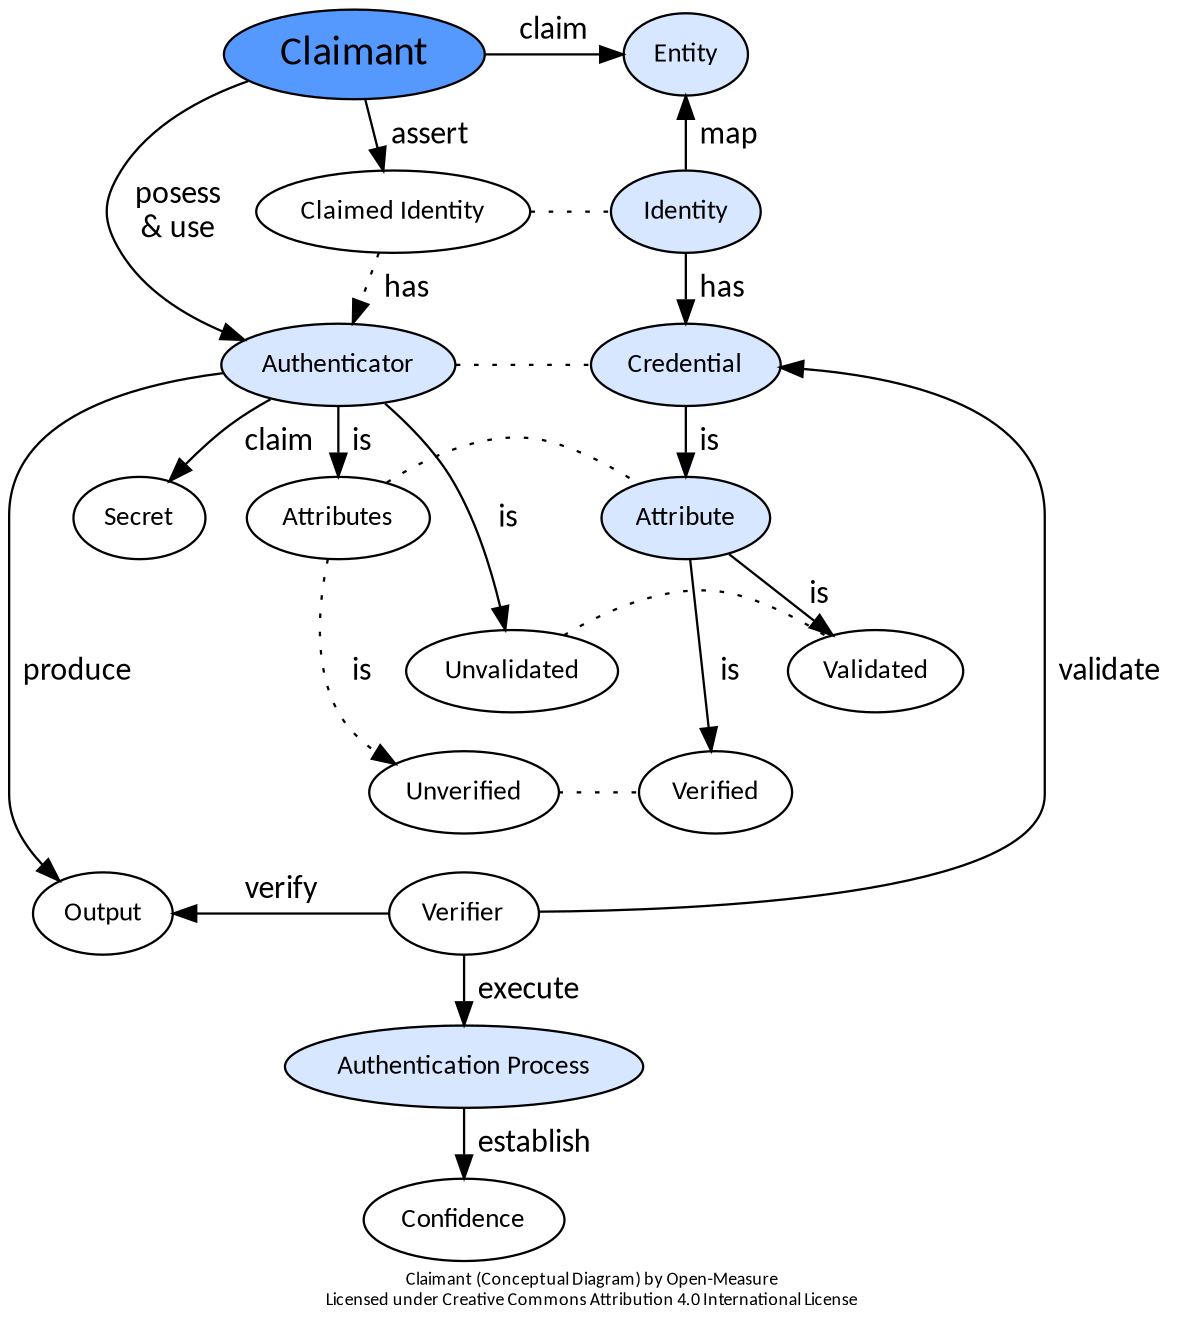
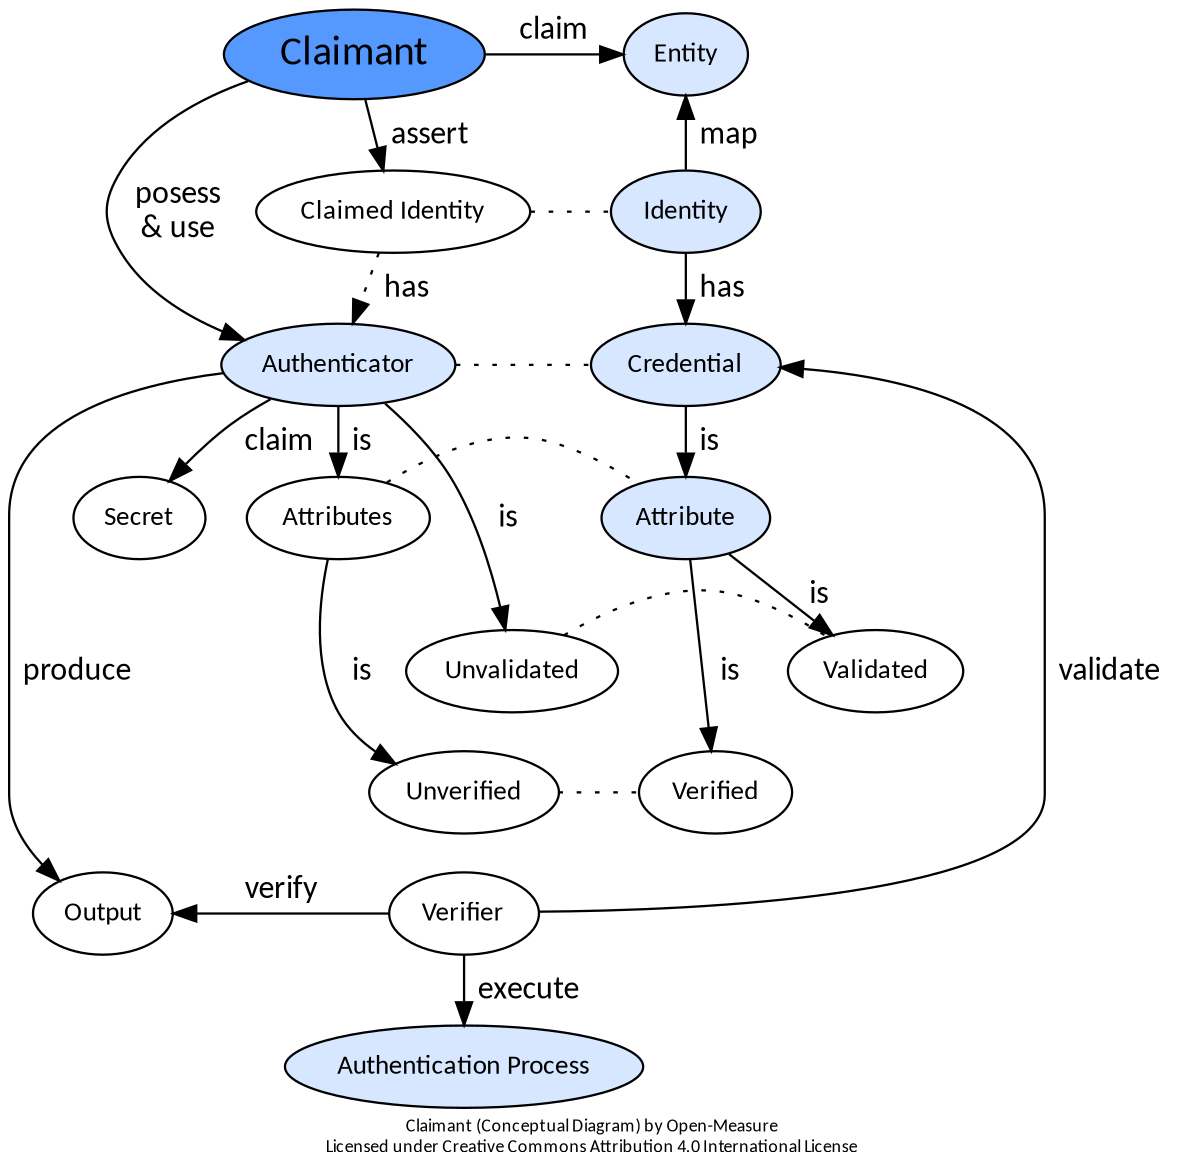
(323, 664) -> (323, 664)
(464, 1220) -> none
